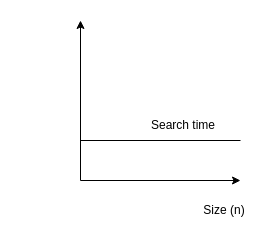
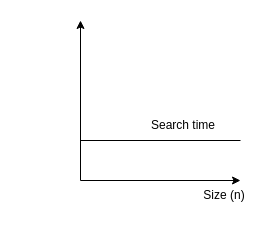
(225, 211) -> (225, 196)
